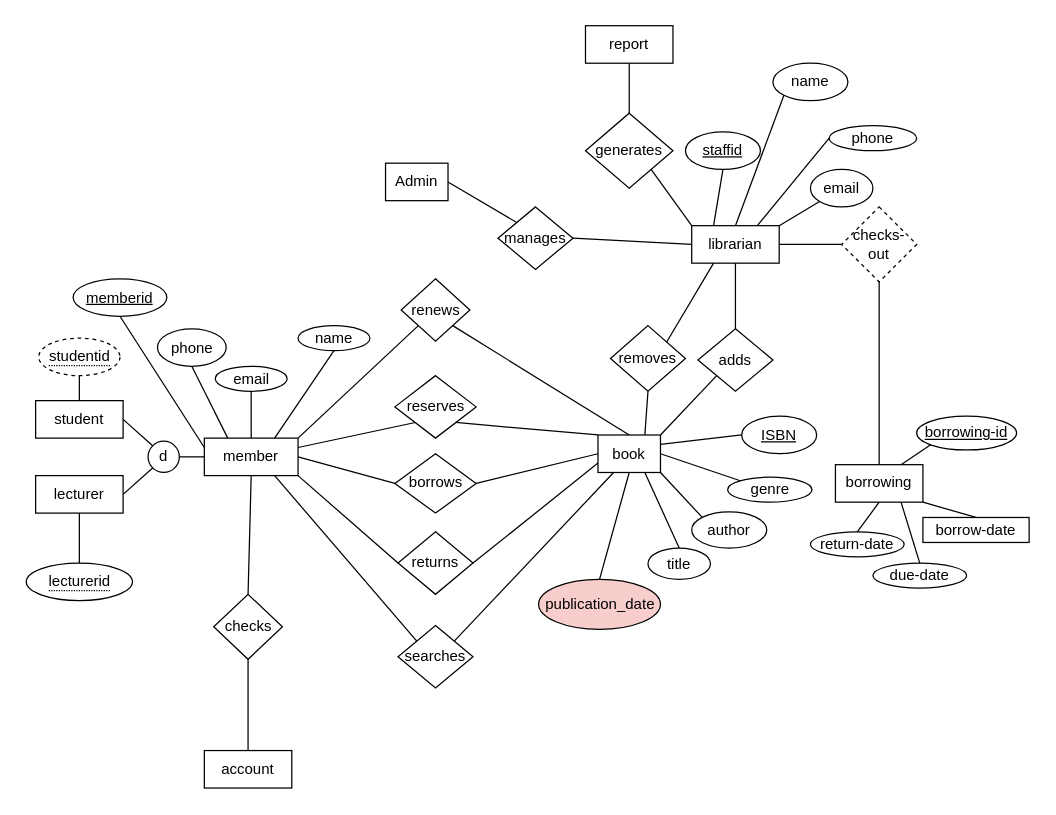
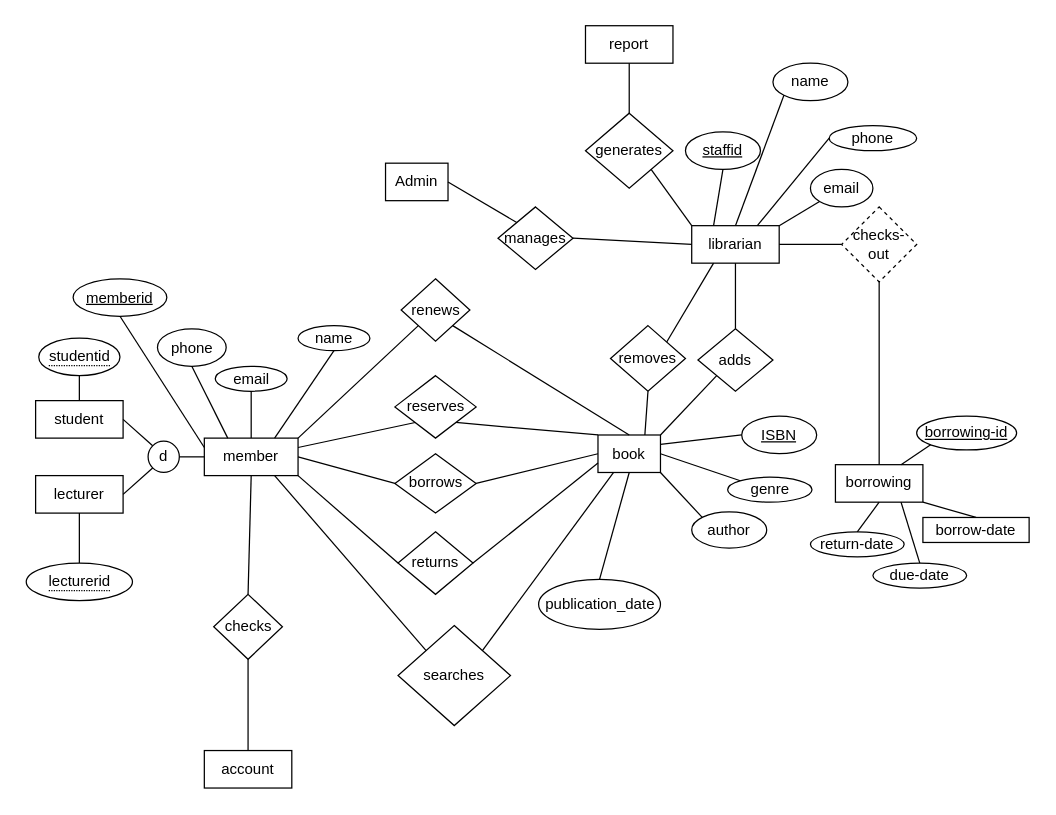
(79, 357) -> (79, 357)
(662, 511) -> none
(679, 564) -> none
(600, 604) -> (600, 604)
(436, 657) -> (454, 676)
